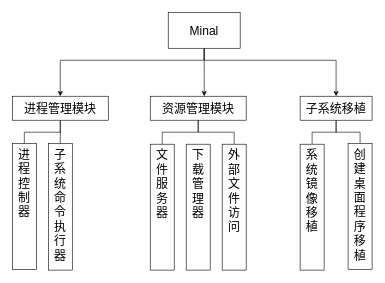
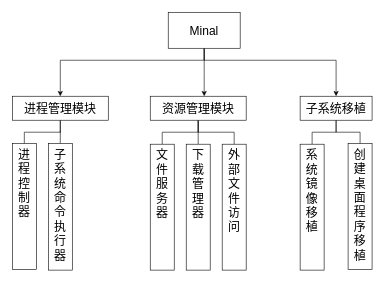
none -> (198, 139)
